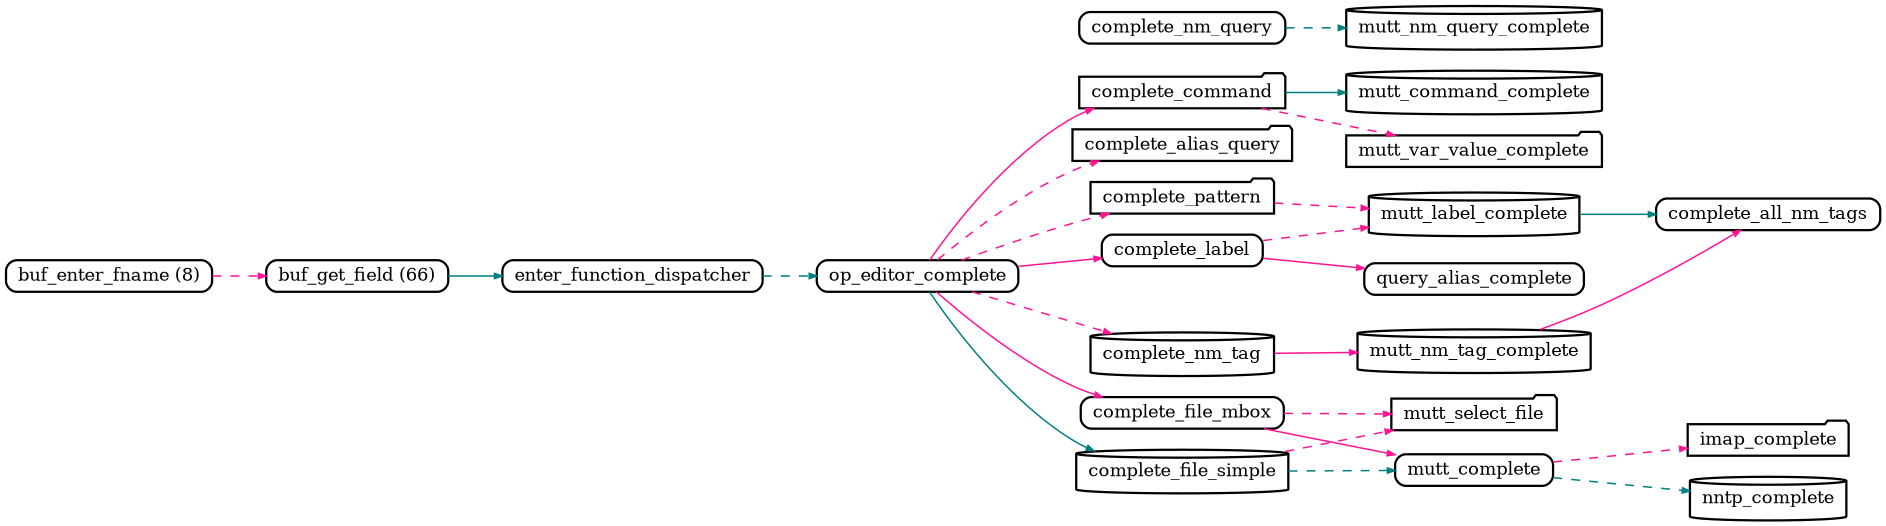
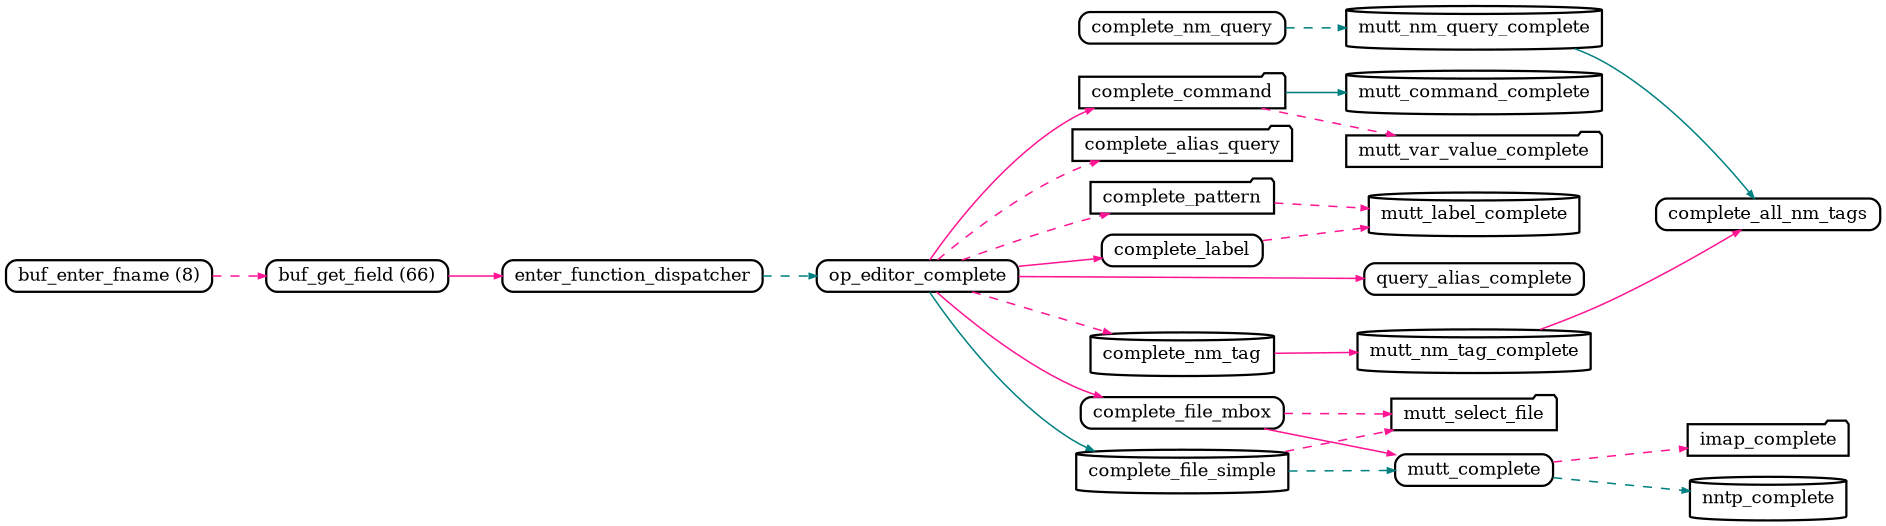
(1614, 214) -> (1670, 110)
(1310, 263) -> (1187, 277)
(471, 276) -> (471, 276)
